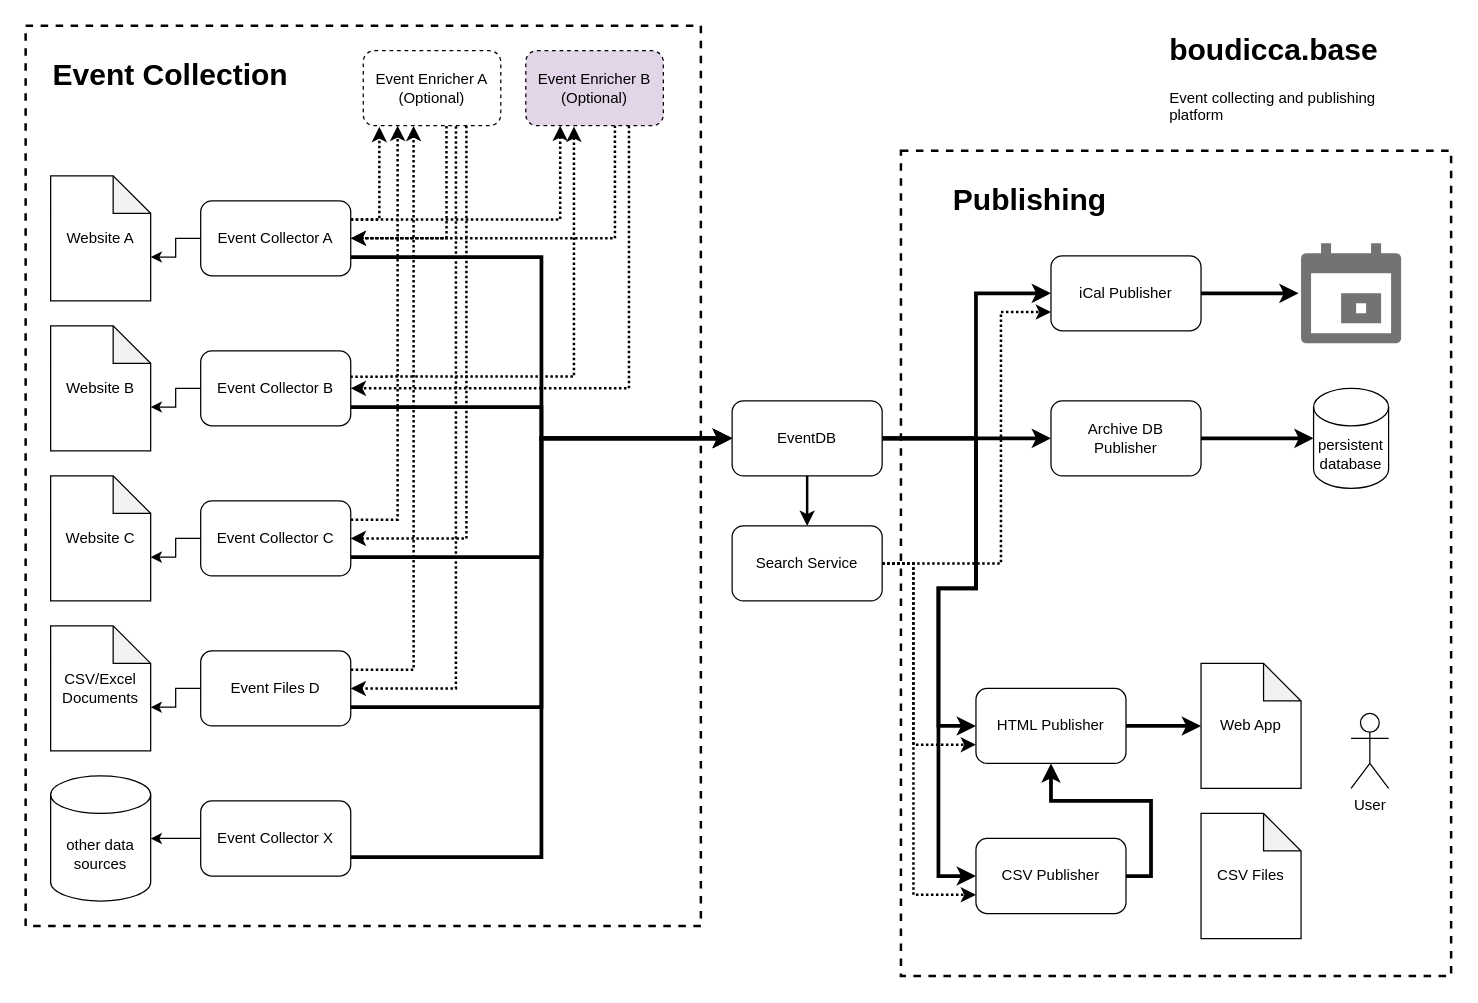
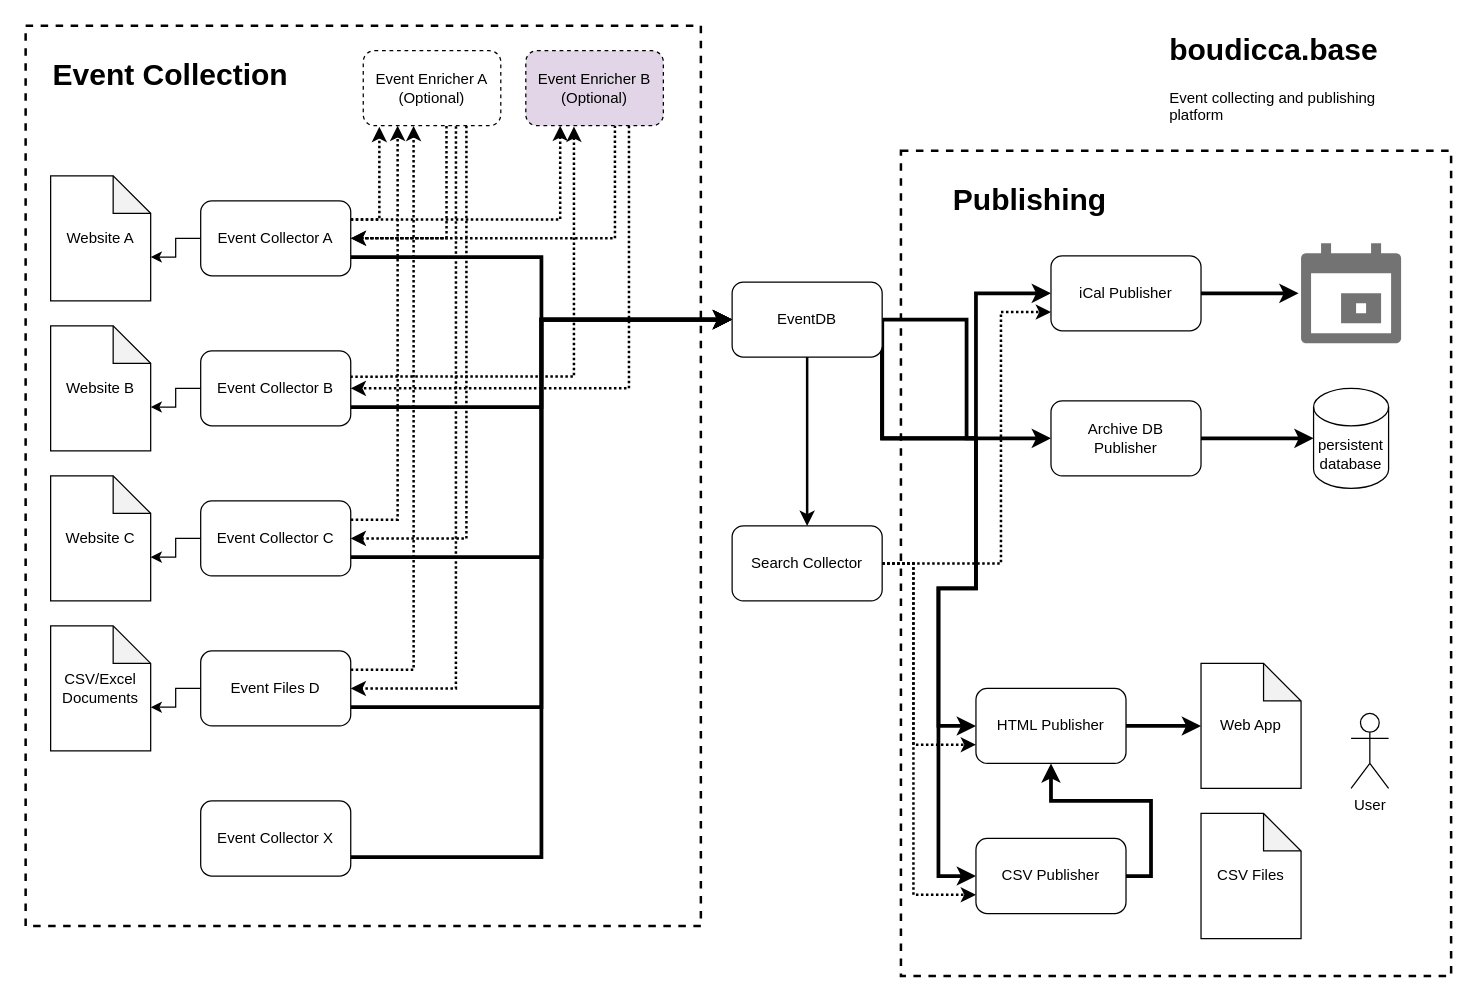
(807, 438) -> (807, 319)
(807, 563) -> (807, 563)
(101, 838) -> none
(180, 838) -> none
